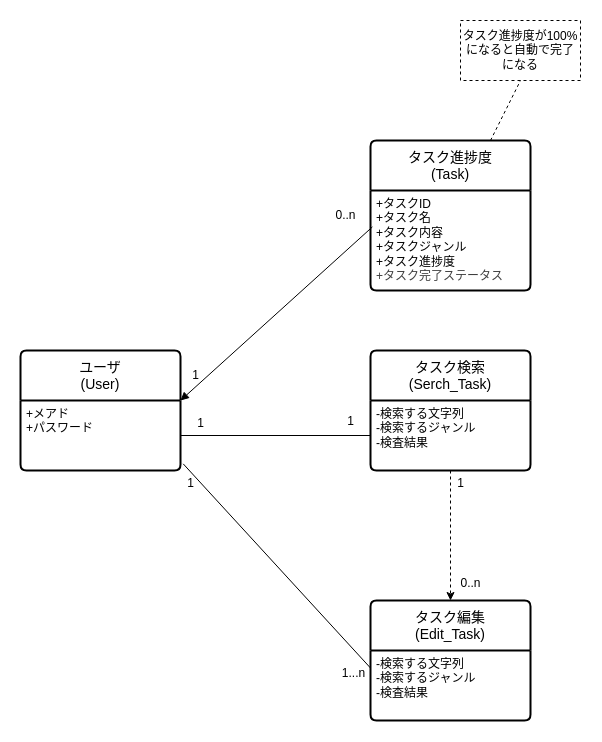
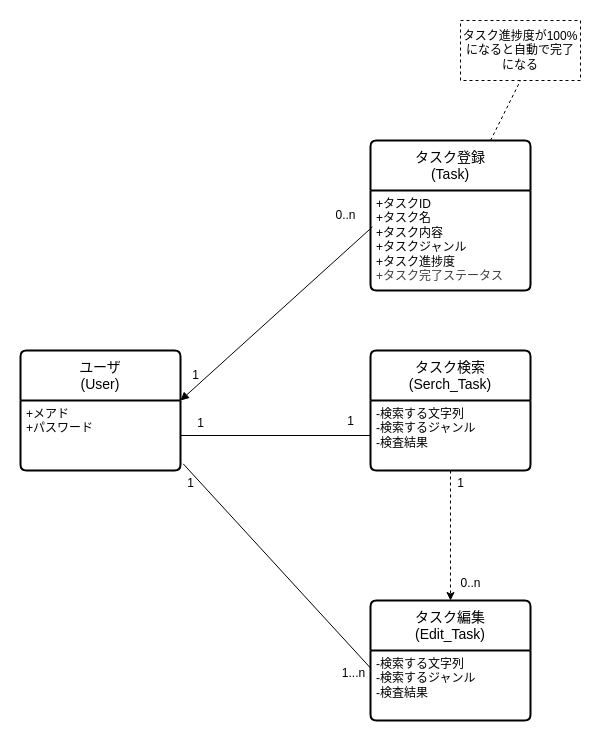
(451, 166) -> (451, 166)
